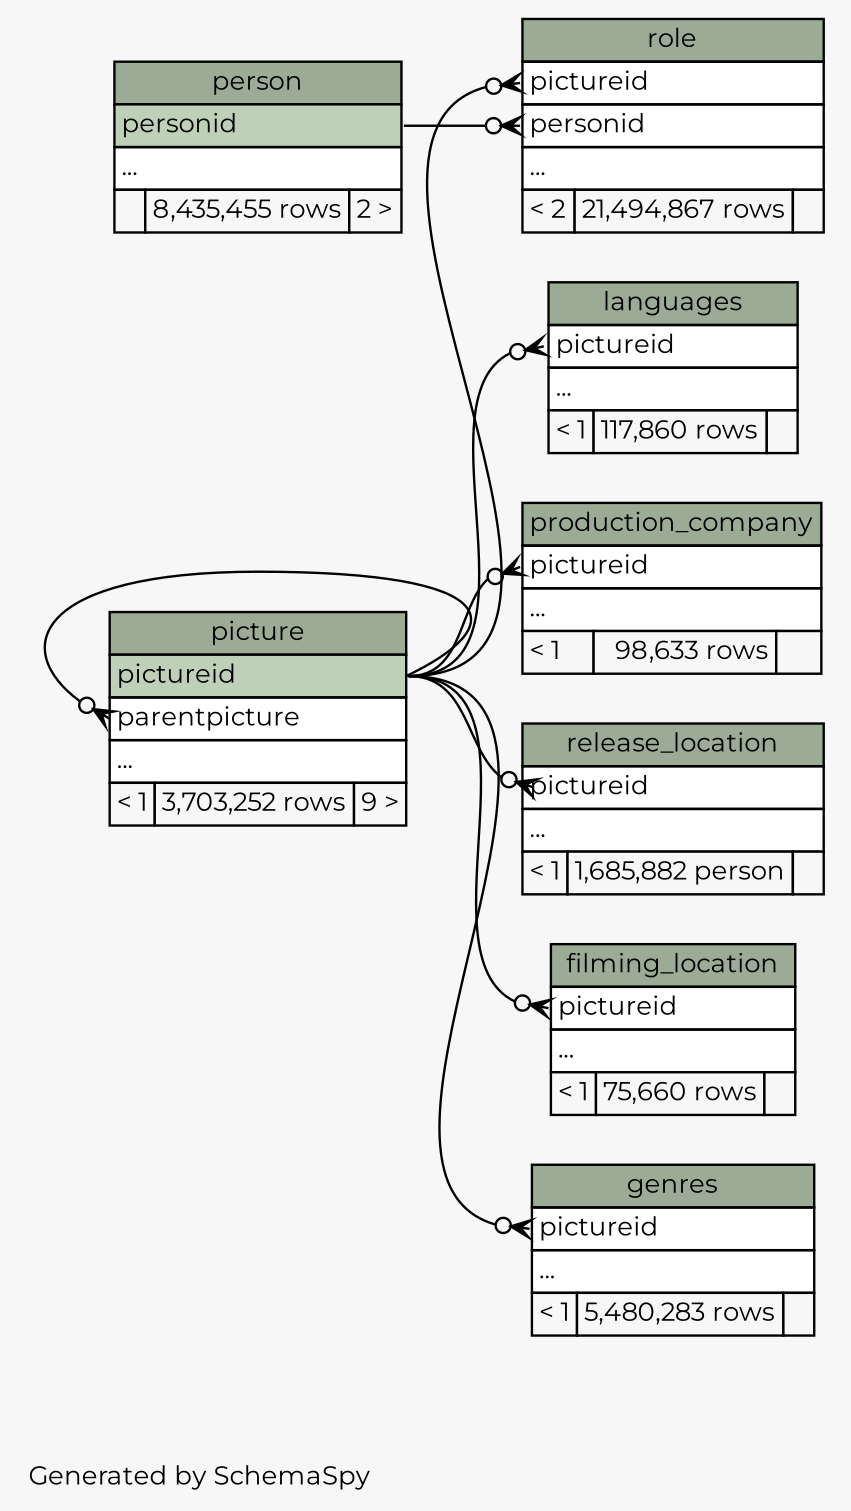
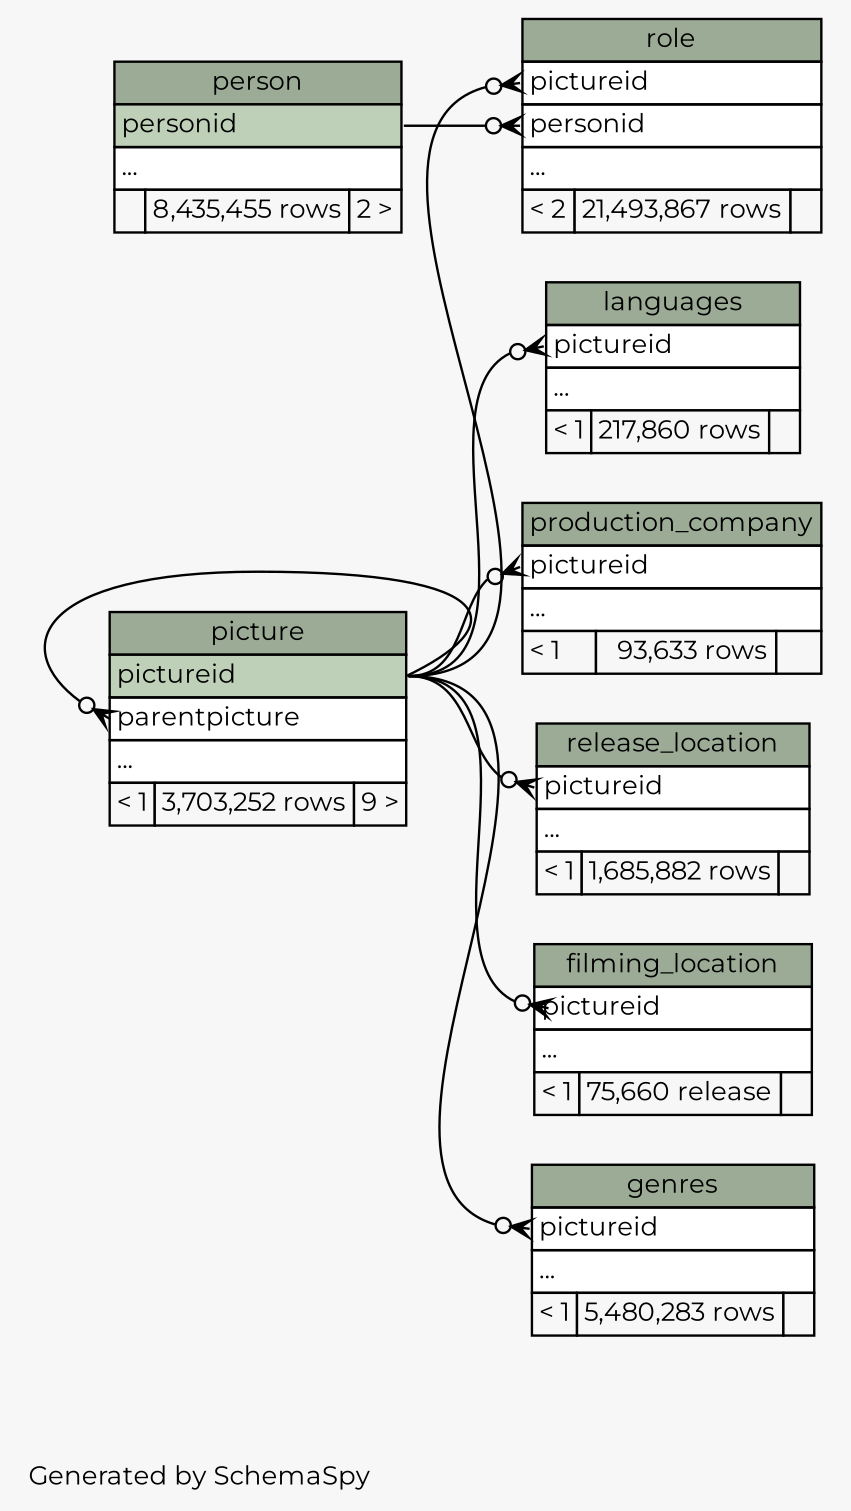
(684, 210) -> (683, 210)
(680, 431) -> (680, 431)
(692, 651) -> (693, 651)
(680, 872) -> (680, 872)
(680, 1092) -> (680, 1092)
